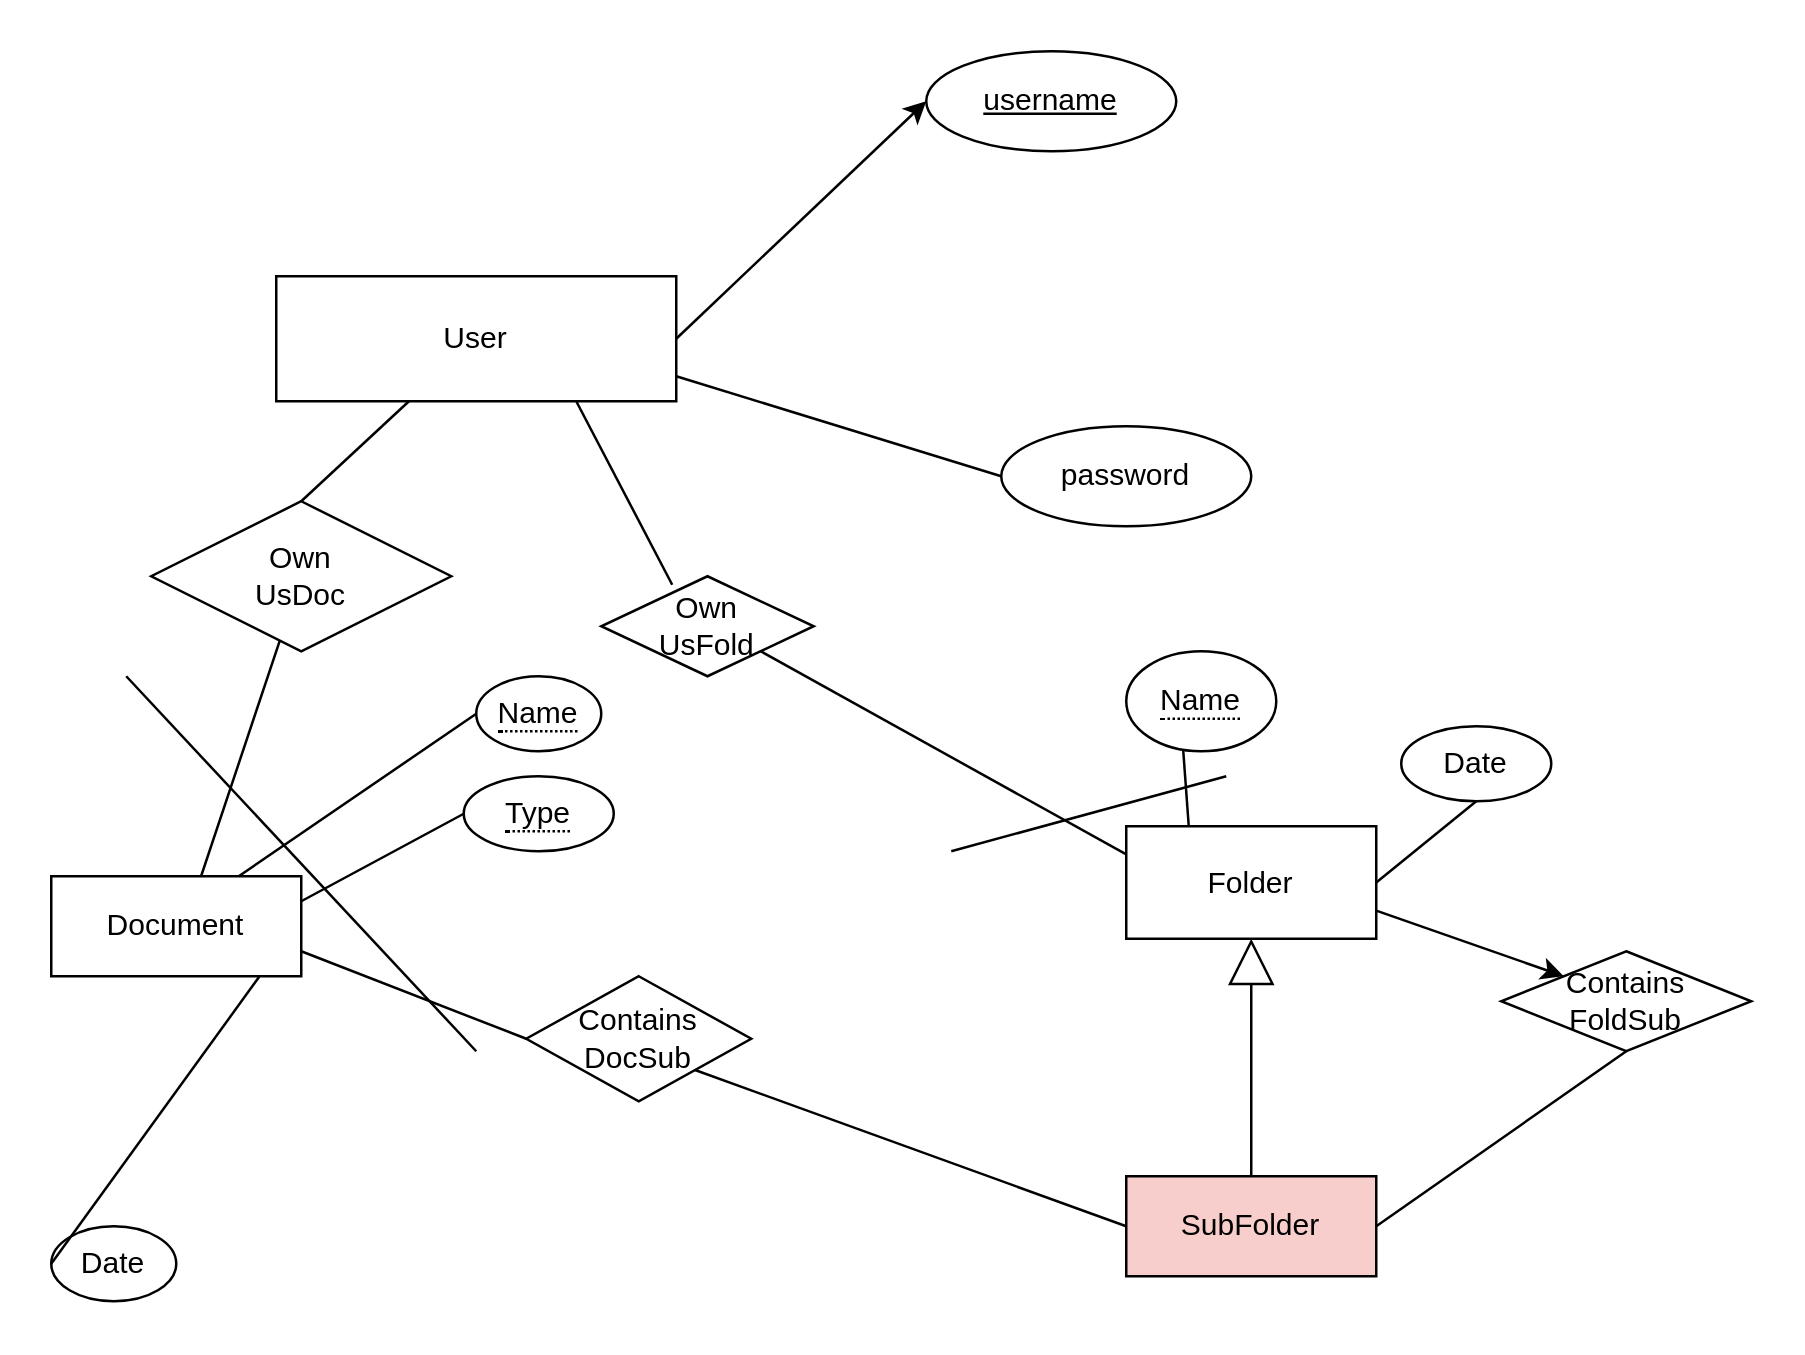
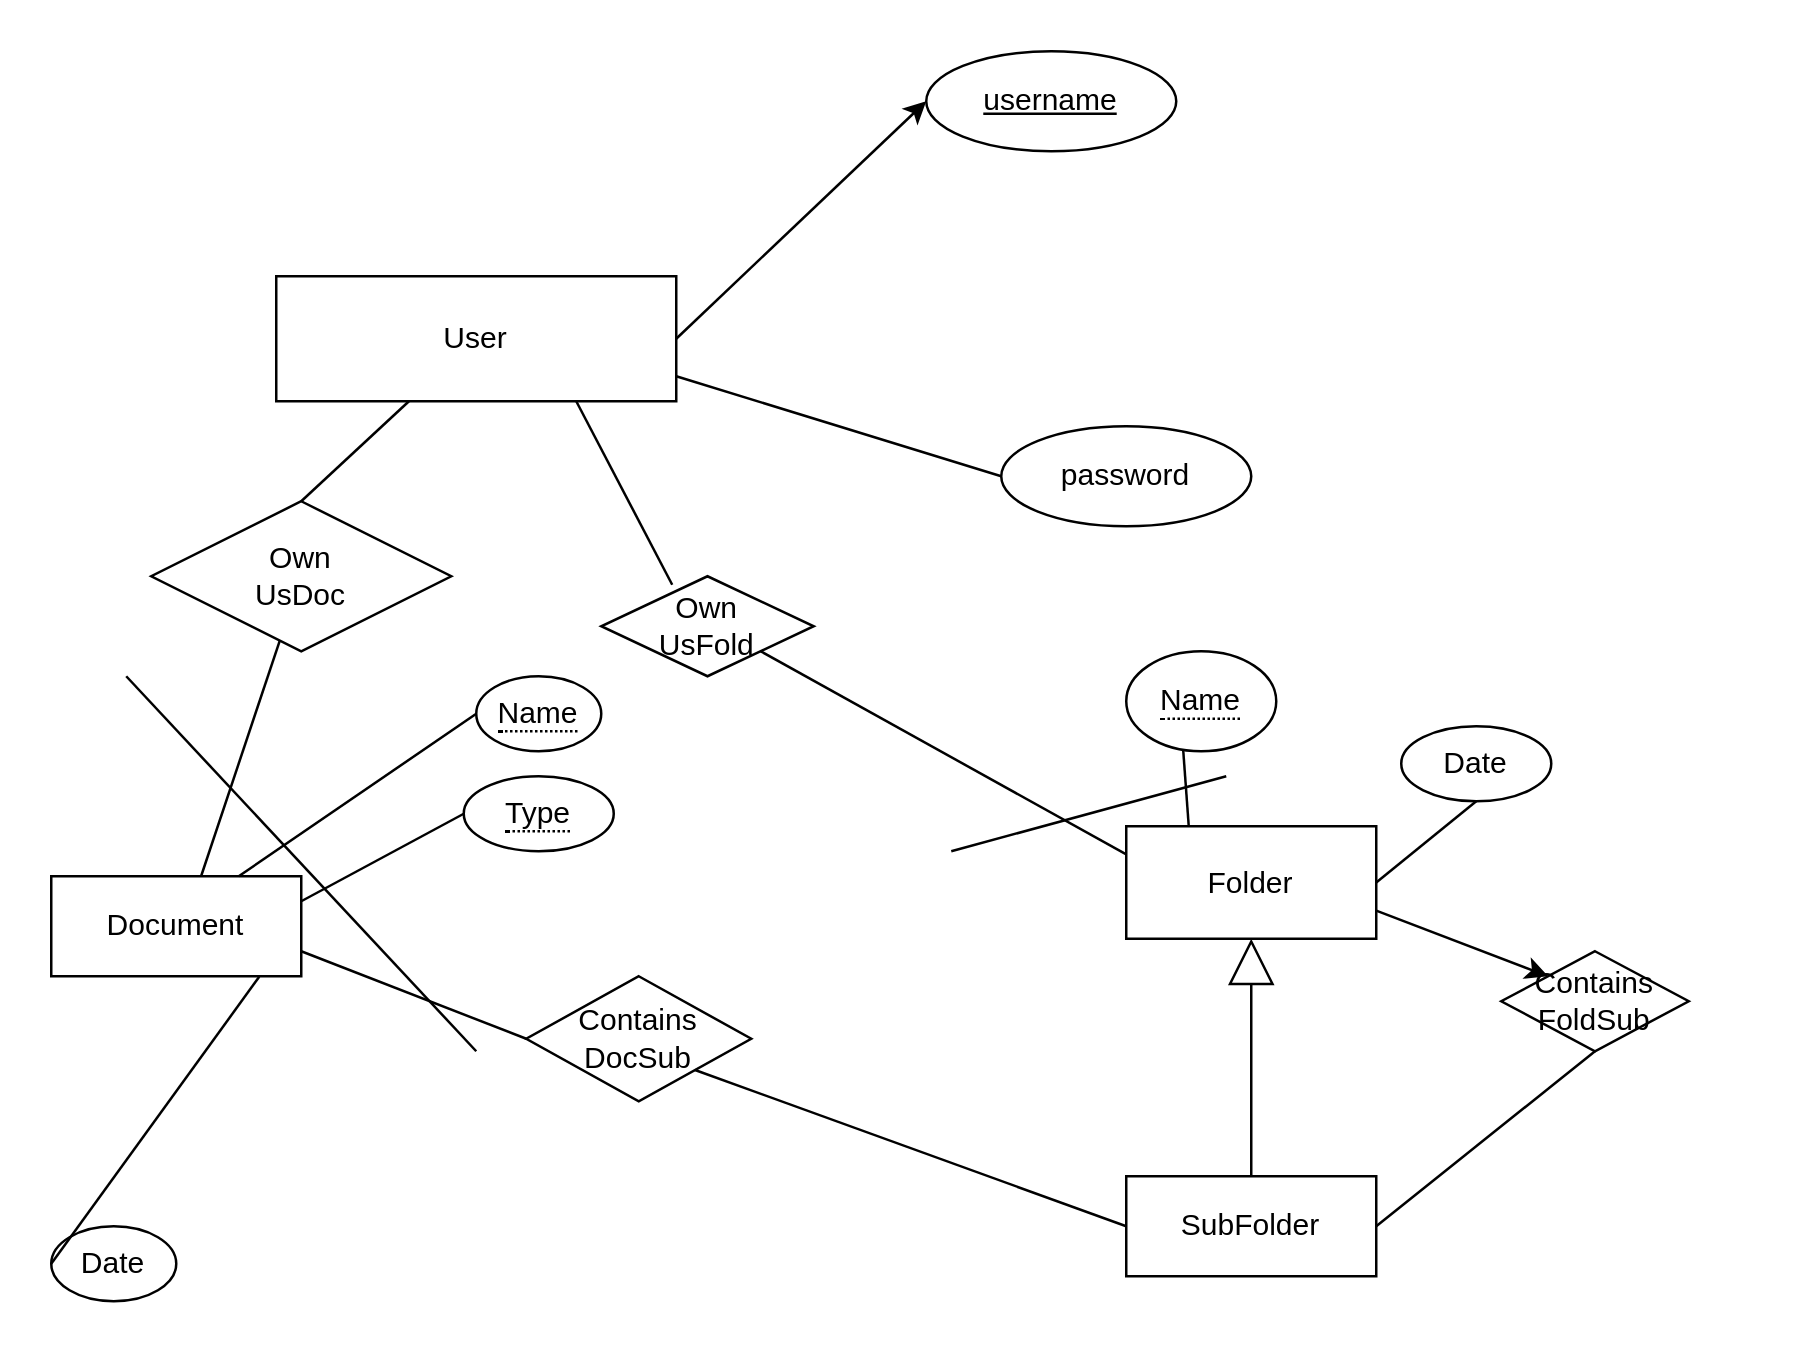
(1626, 1001) -> (1595, 1001)
(1251, 1226) -> (1251, 1226)
